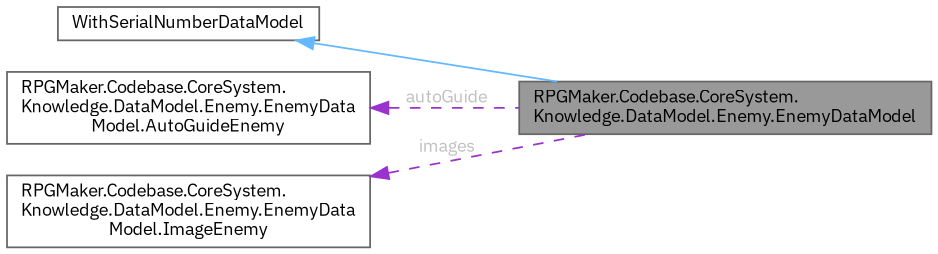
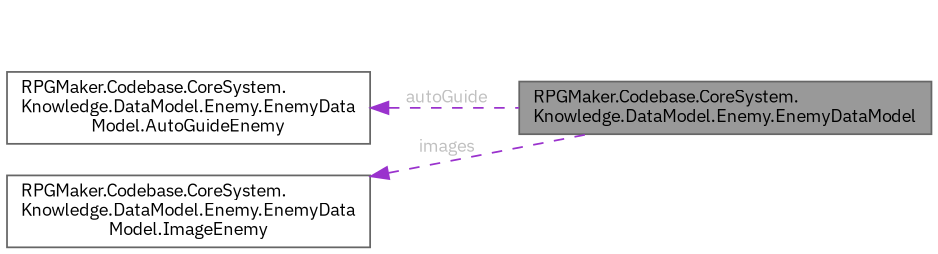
(189, 24) -> none
